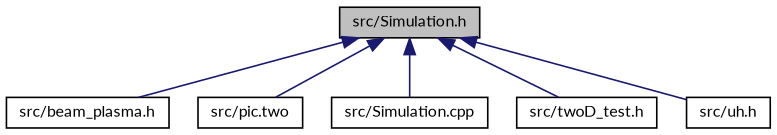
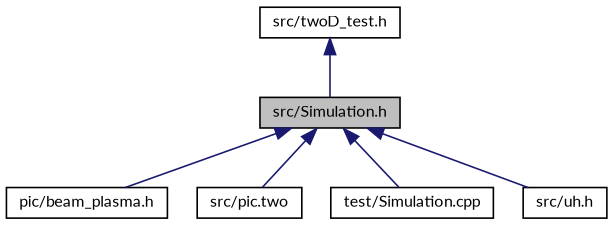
(506, 71) -> (330, 76)
(88, 113) -> (87, 203)
(410, 113) -> (412, 203)
